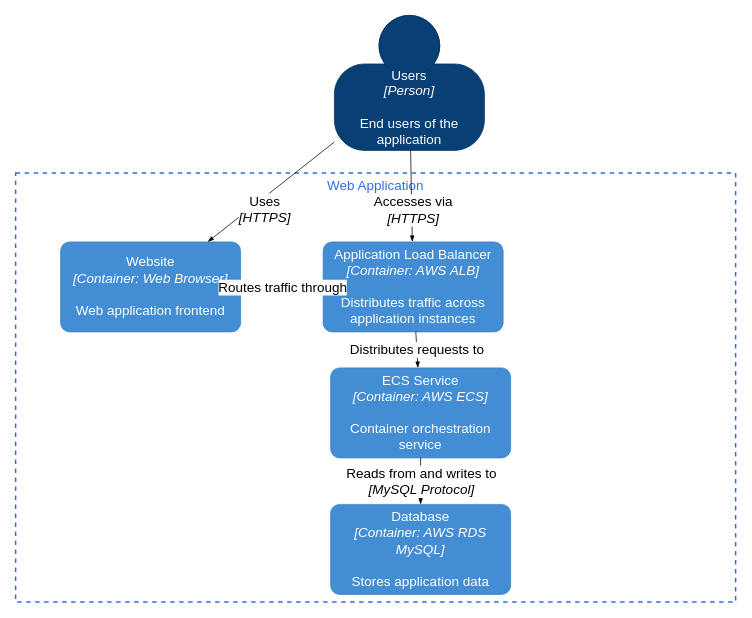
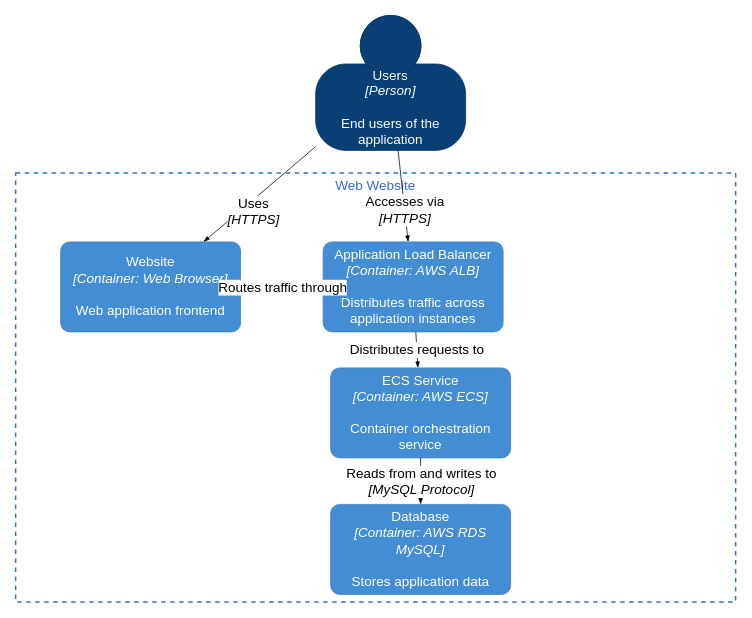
(409, 83) -> (390, 83)
(375, 186) -> (375, 186)
